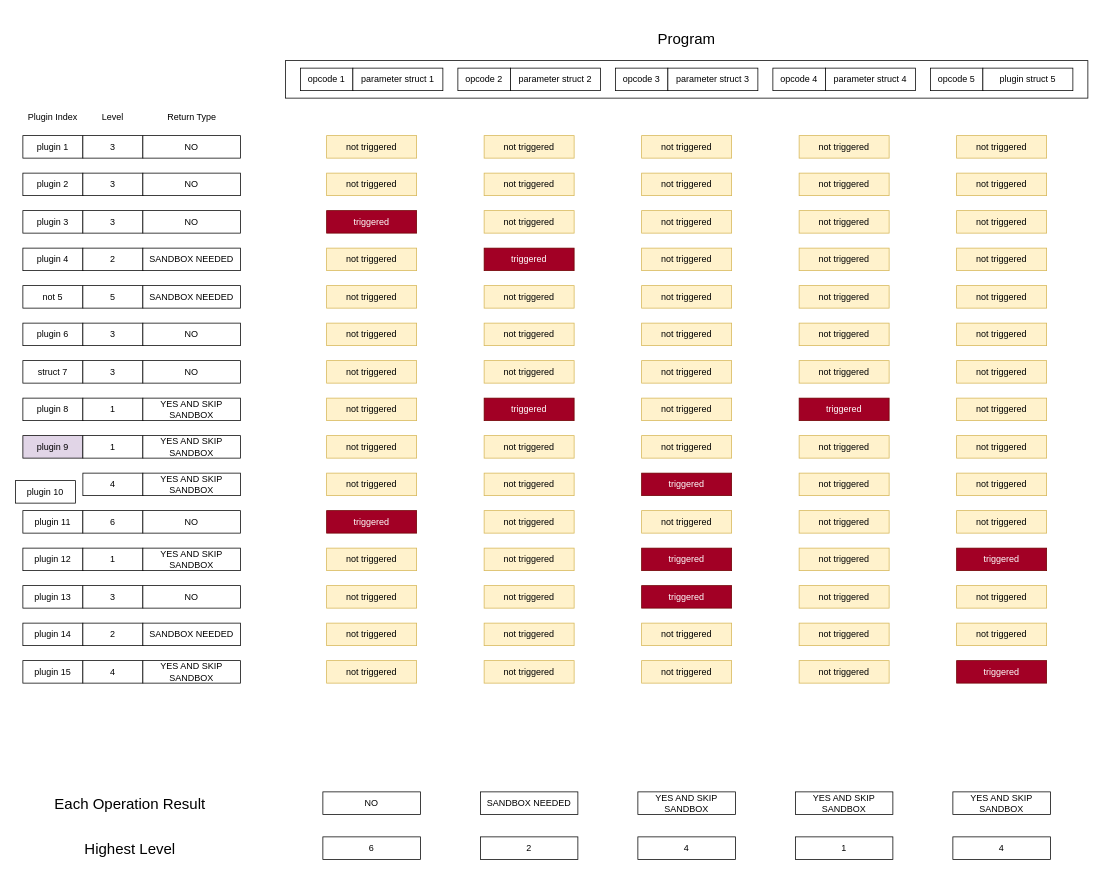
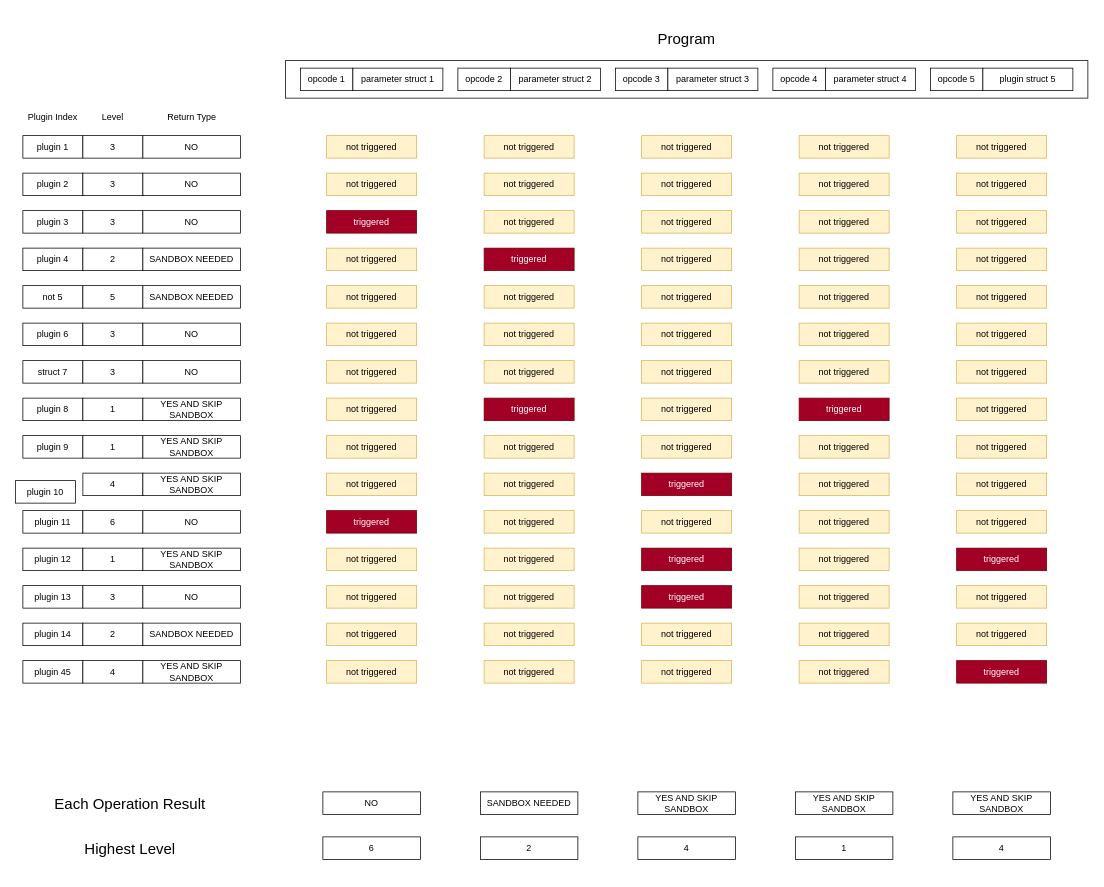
(53, 447) -> (53, 447)
(53, 672) -> (53, 672)
